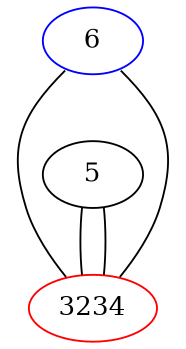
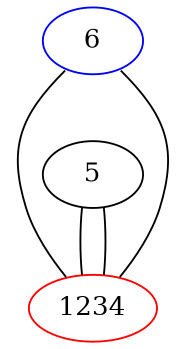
(93, 308) -> (93, 308)
